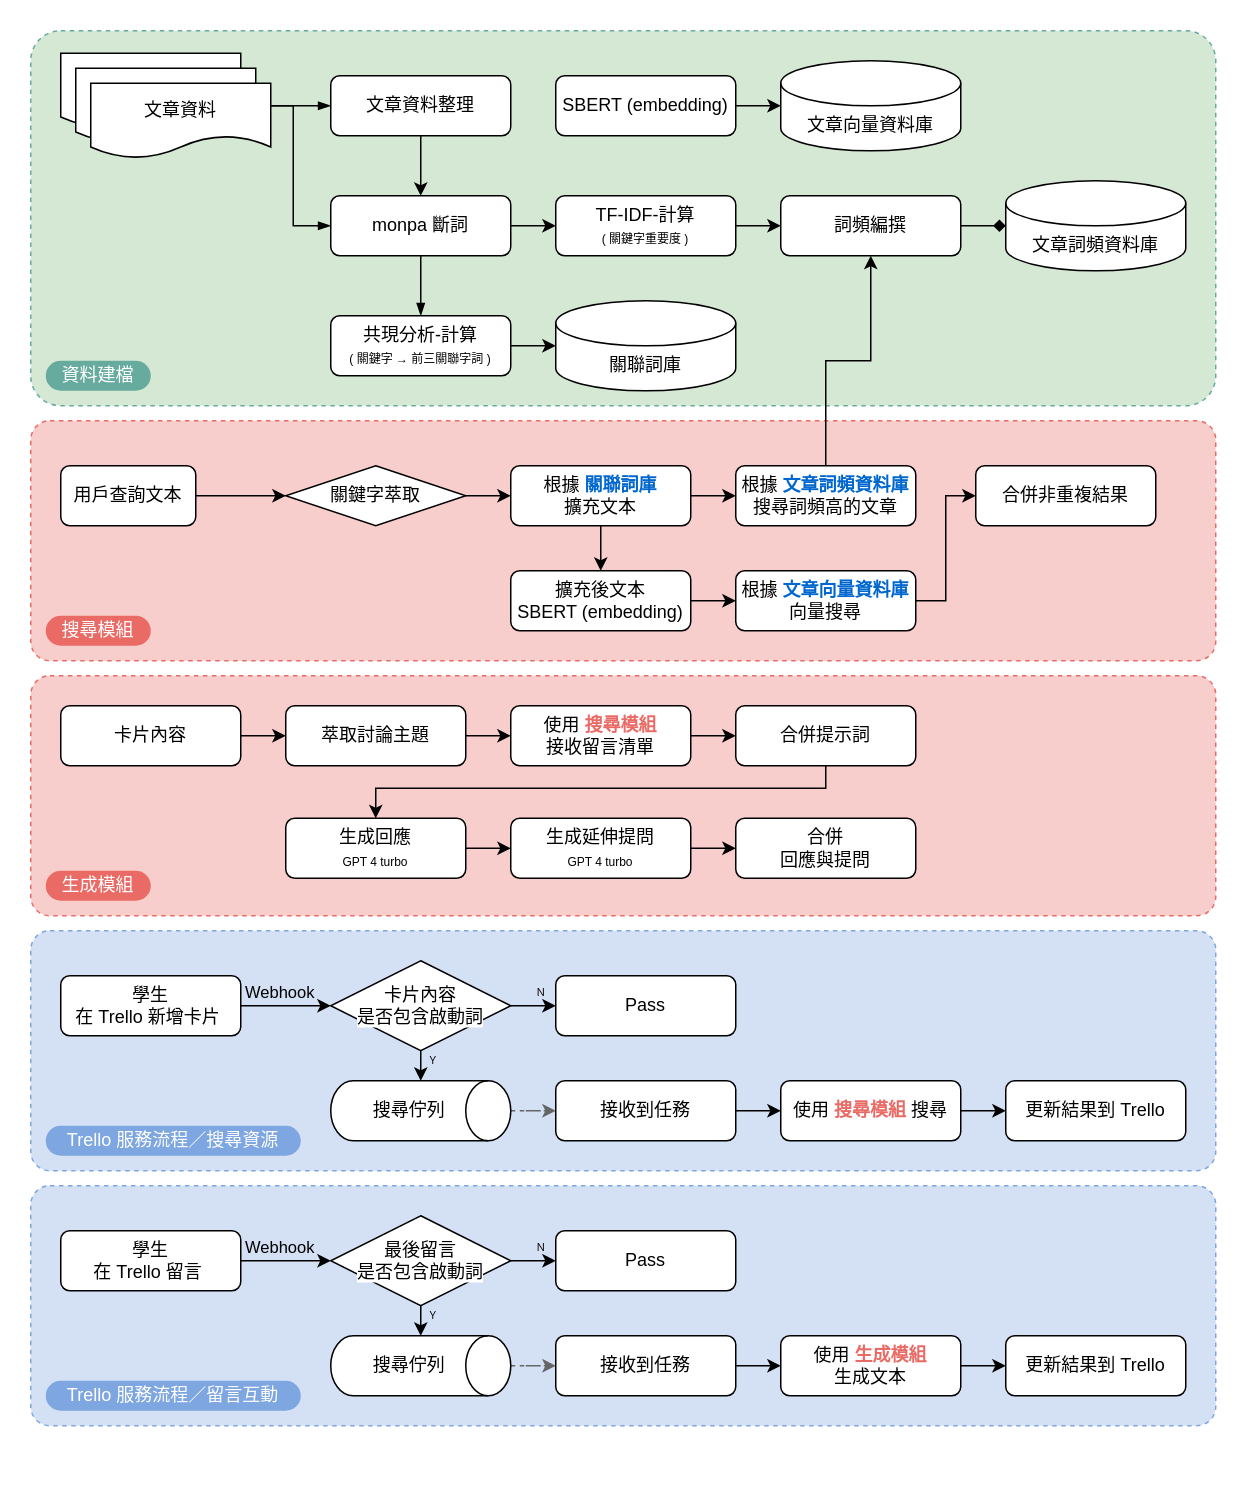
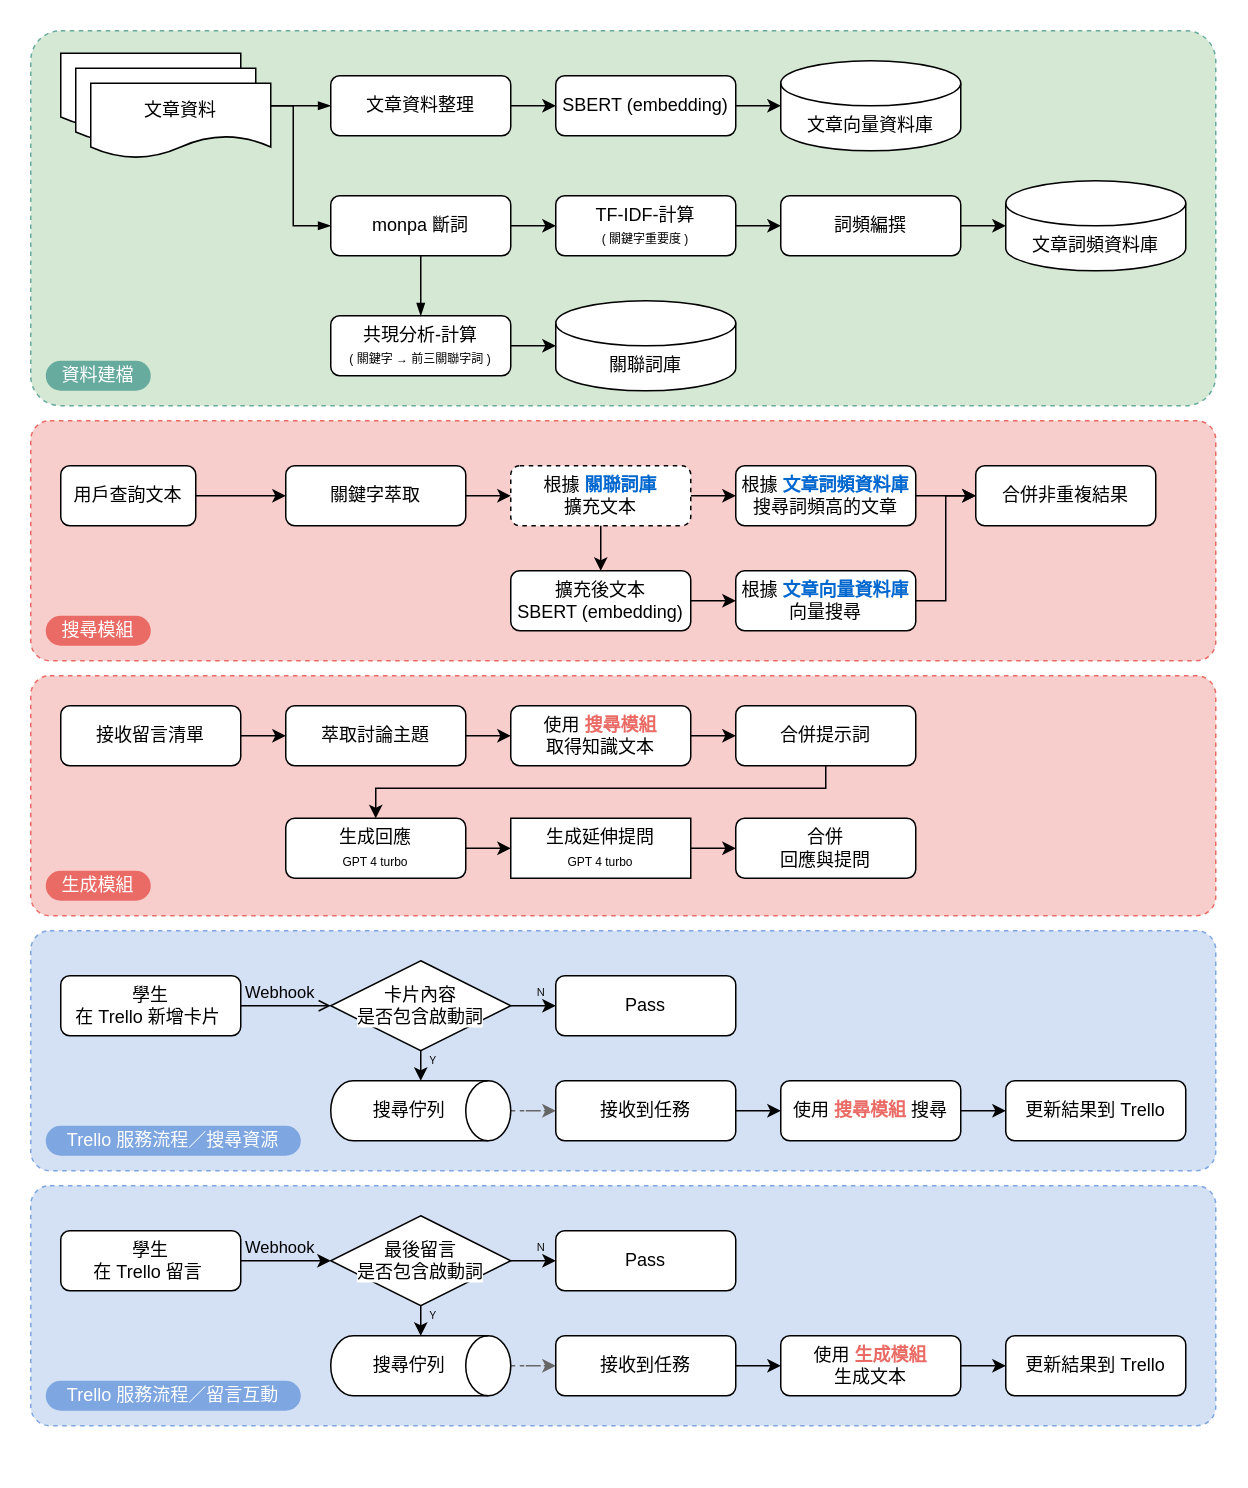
(421, 161) -> (539, 106)
(993, 226) -> (994, 226)
(843, 361) -> (929, 496)
(376, 496) -> (376, 496)
(601, 496) -> (601, 496)
(151, 736) -> (151, 736)
(601, 736) -> (601, 736)
(601, 848) -> (601, 848)
(319, 1006) -> (321, 1006)
